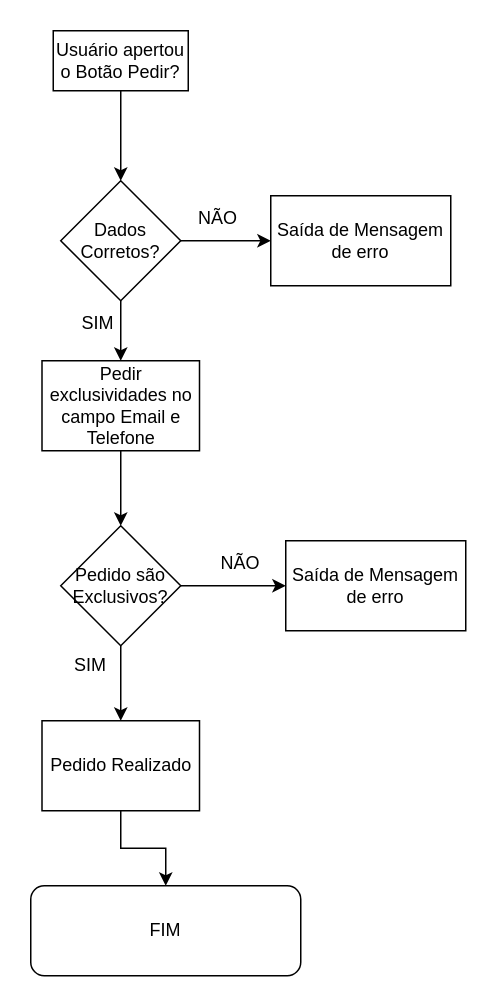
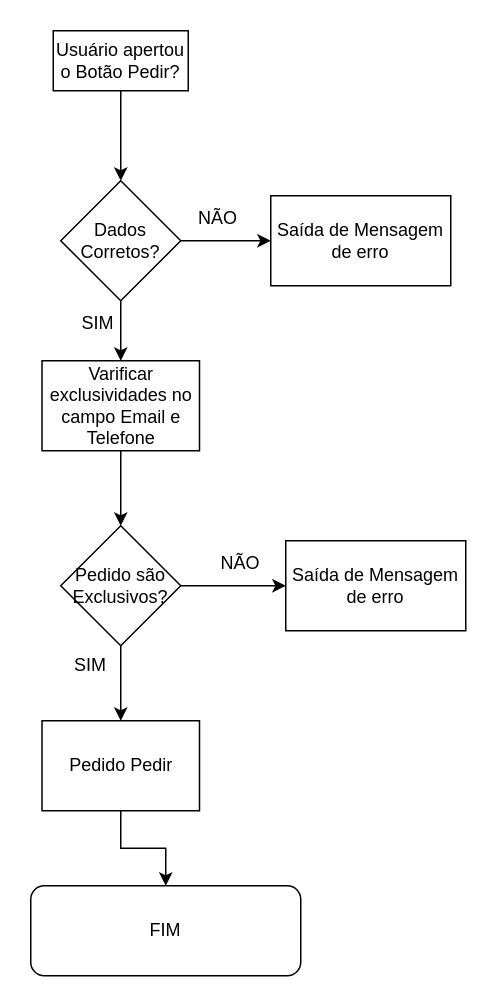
(122, 406) -> (122, 406)
(122, 766) -> (122, 766)
